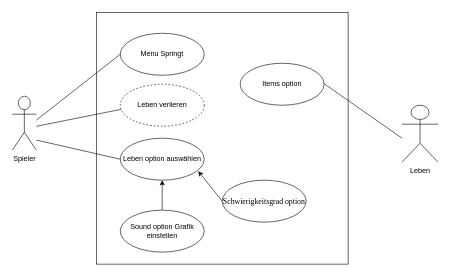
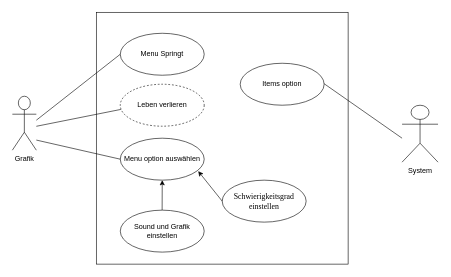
(25, 159) -> (25, 159)
(162, 159) -> (162, 159)
(421, 171) -> (421, 171)
(264, 201) -> (264, 201)
(162, 231) -> (162, 231)
